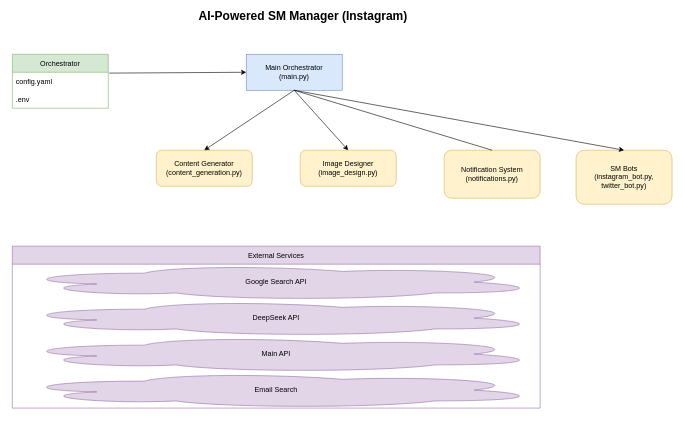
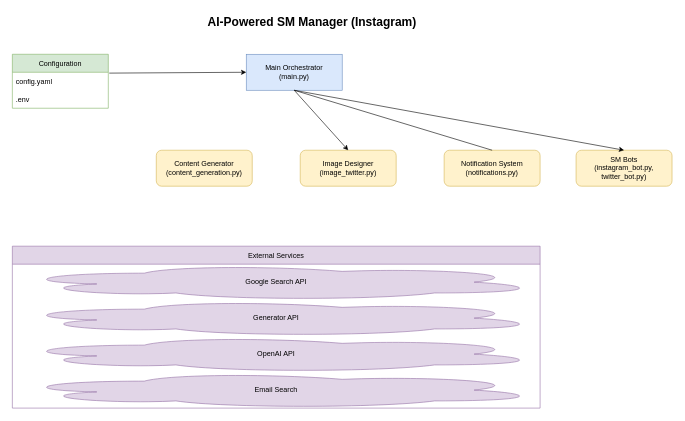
(303, 15) -> (312, 21)
(60, 64) -> (60, 64)
(250, 120) -> none
(348, 168) -> (348, 168)
(492, 174) -> (492, 168)
(624, 177) -> (624, 168)
(276, 318) -> (276, 318)
(276, 354) -> (276, 354)
